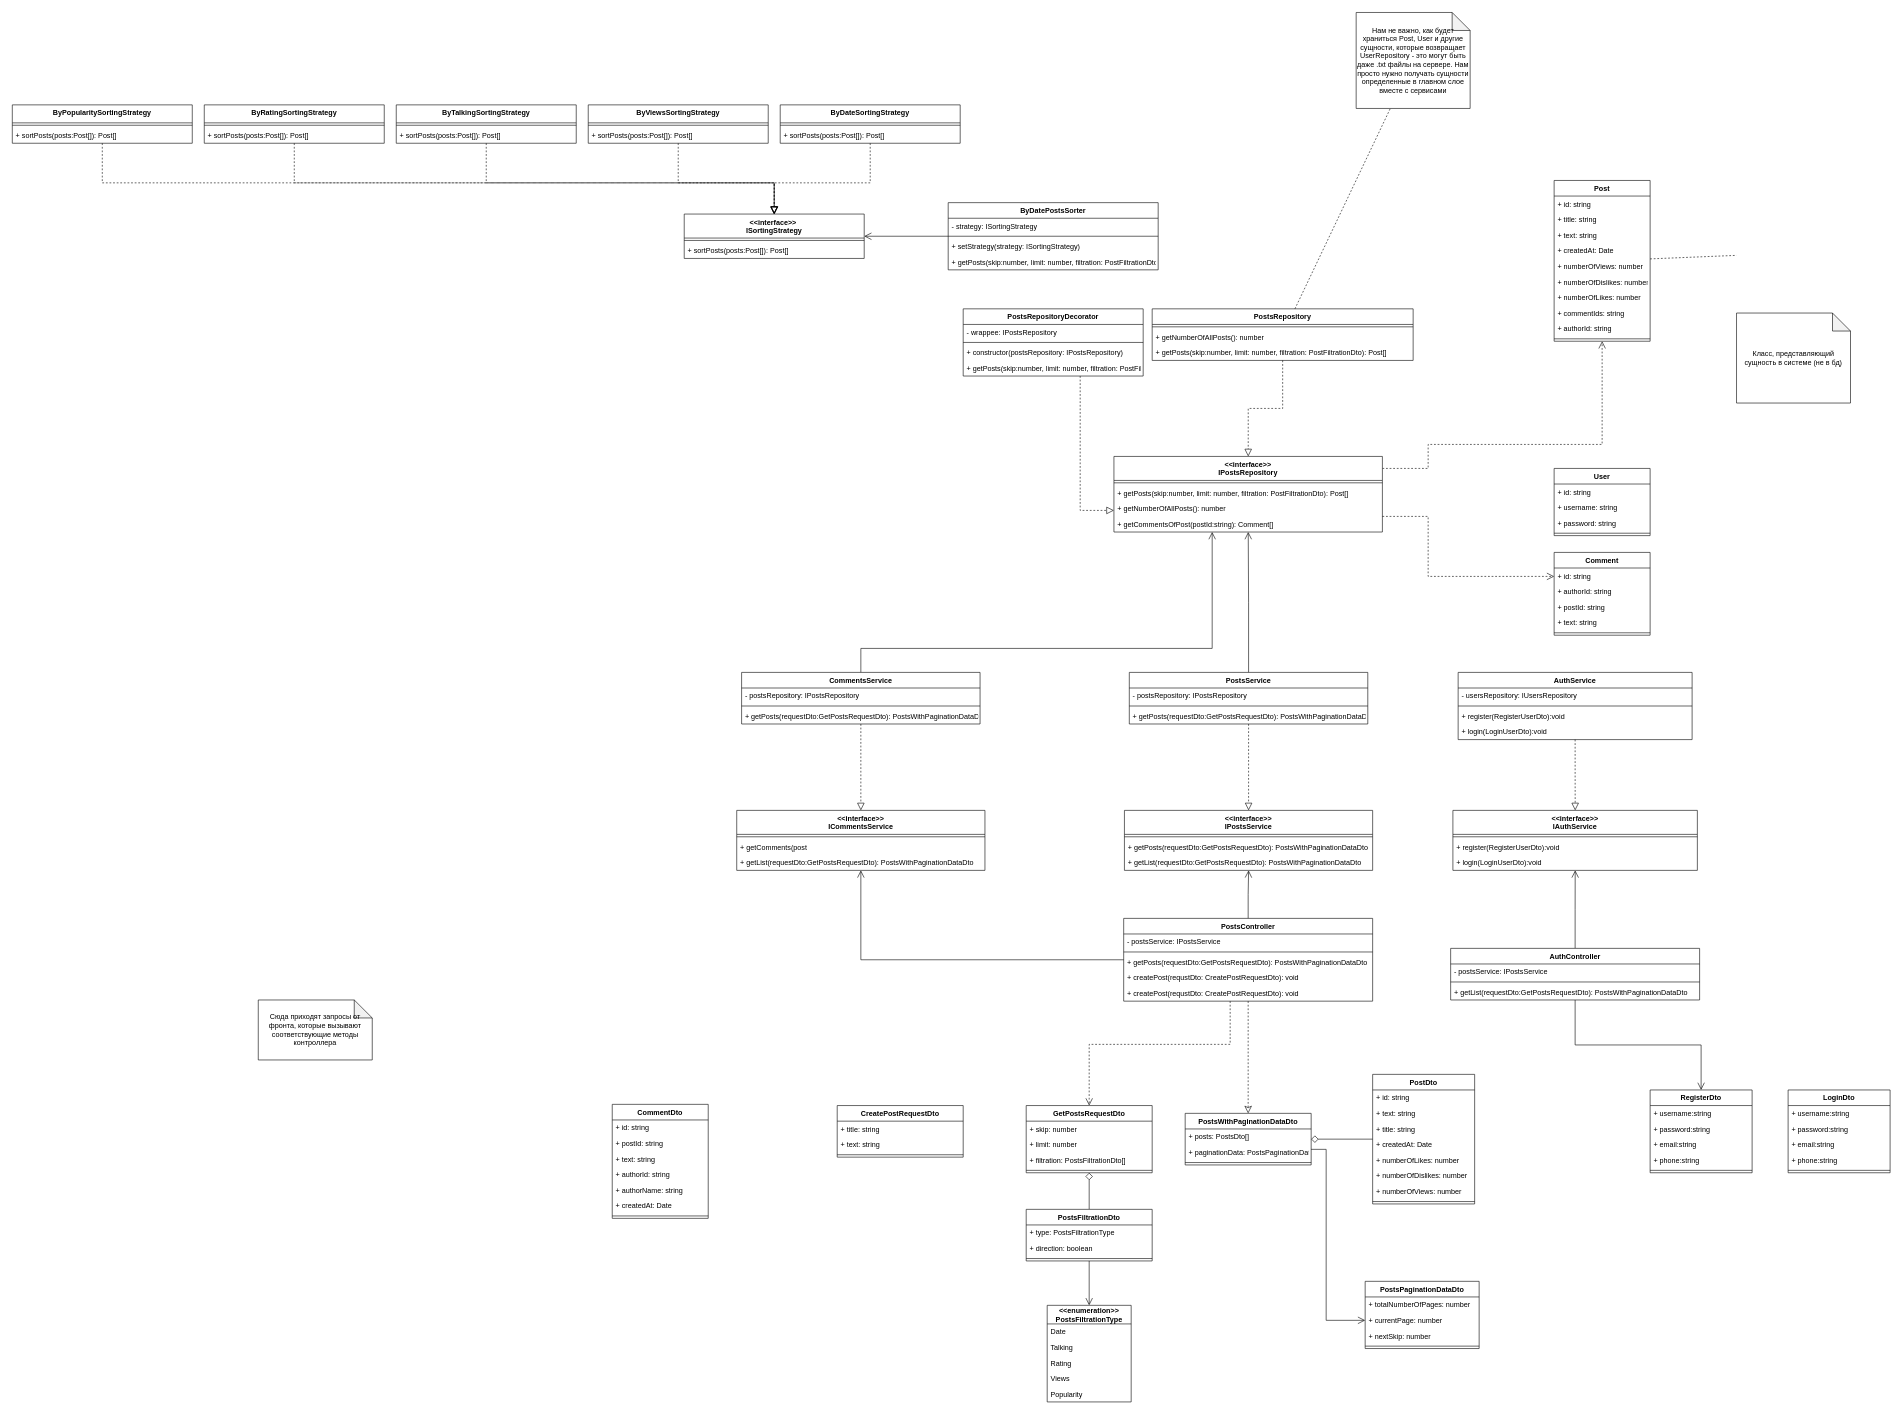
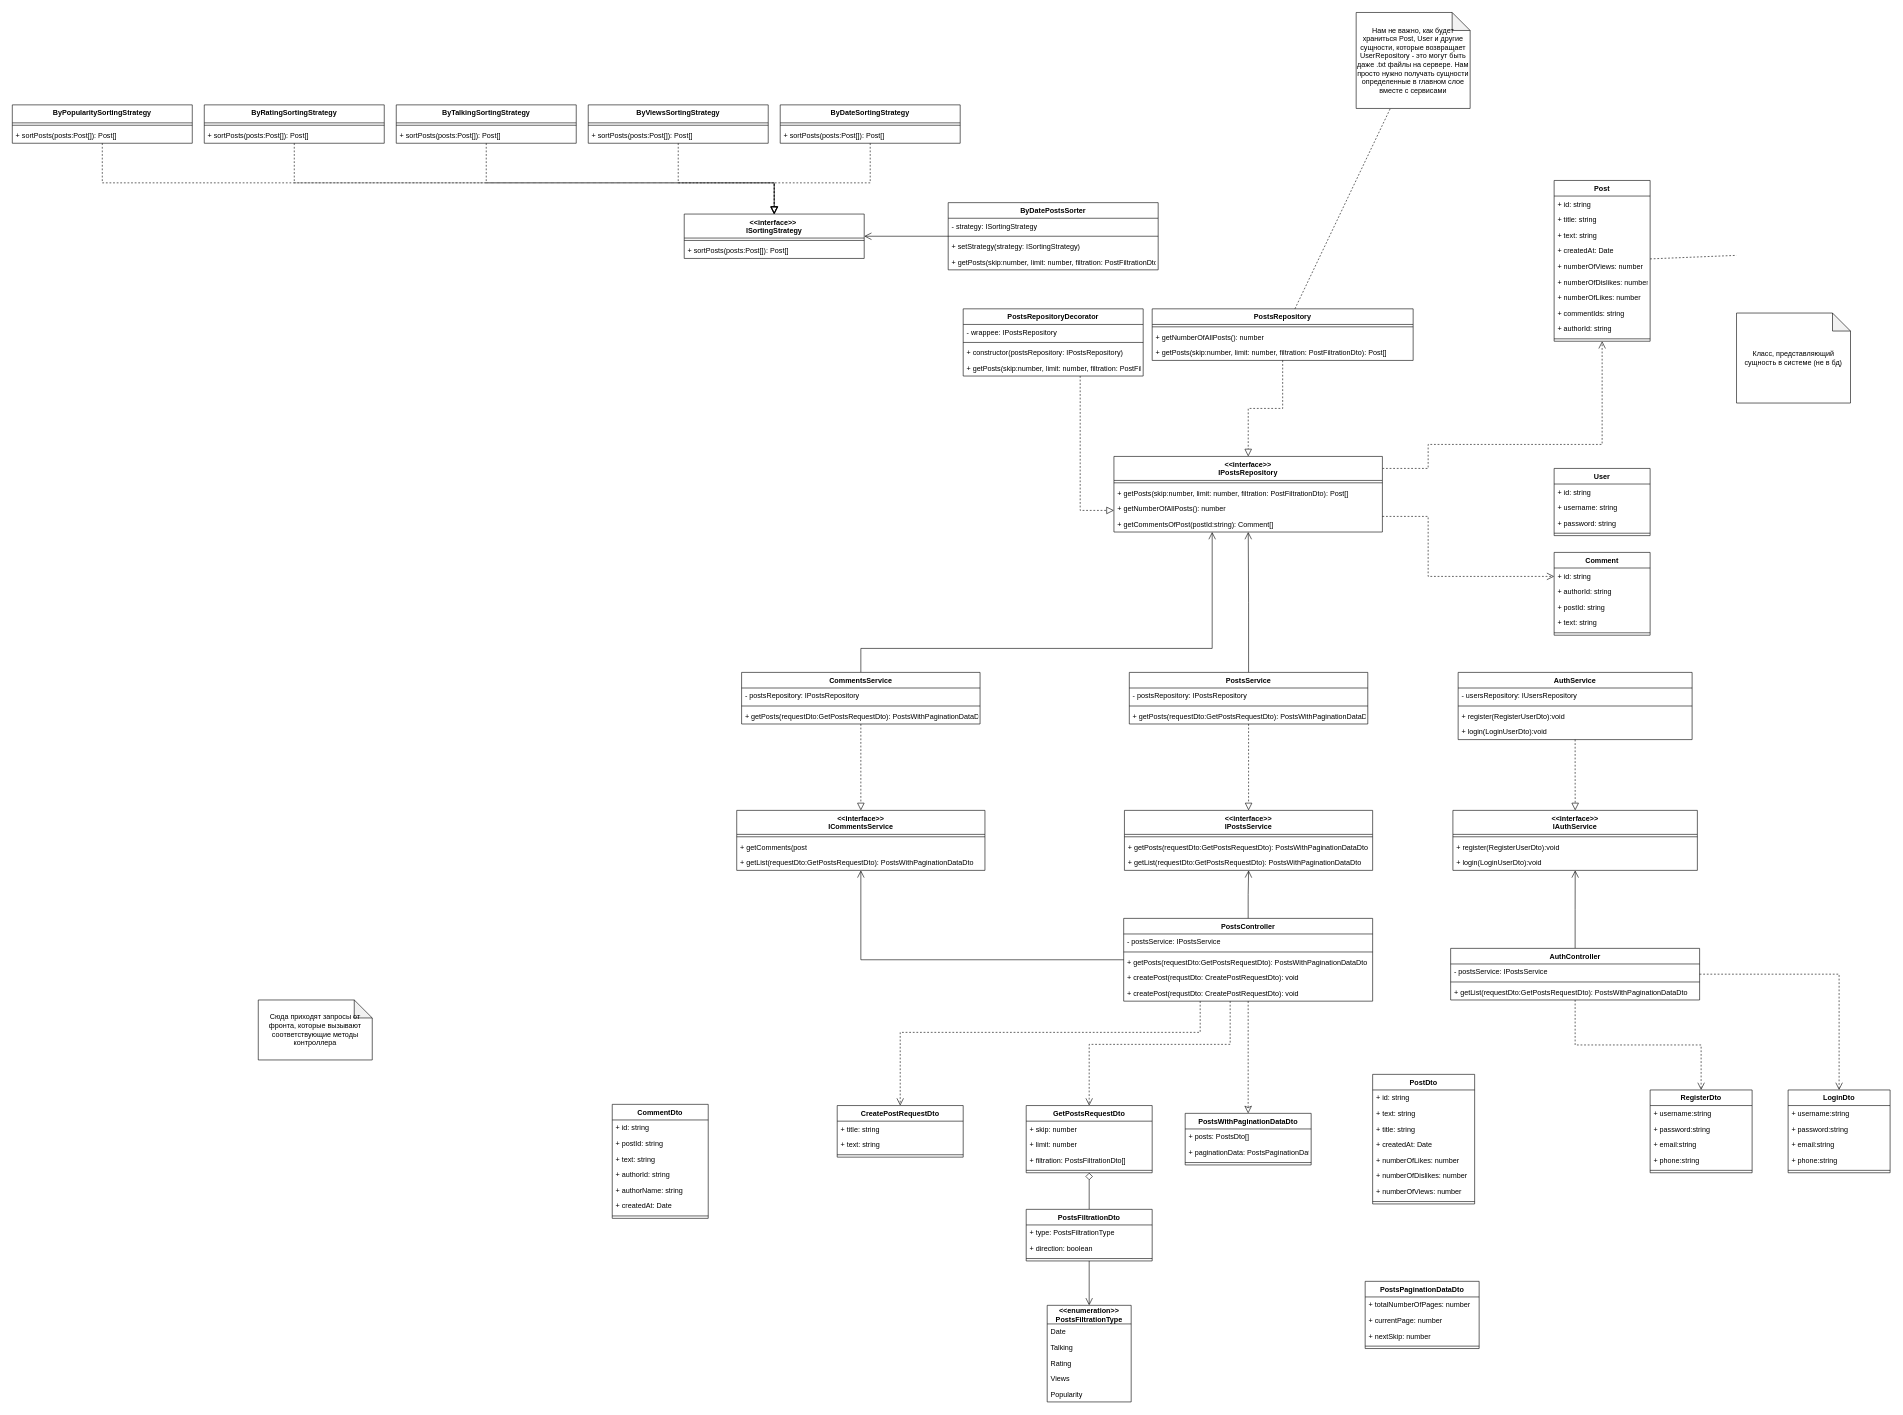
none -> (1827, 974)
none -> (1029, 1032)
(1636, 1045) -> (1636, 1045)
(1344, 1139) -> none
(1326, 1246) -> none
